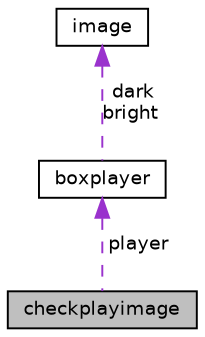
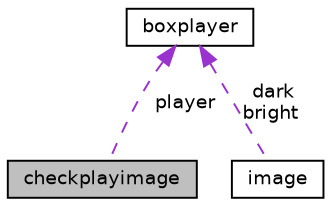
(102, 113) -> (239, 112)
